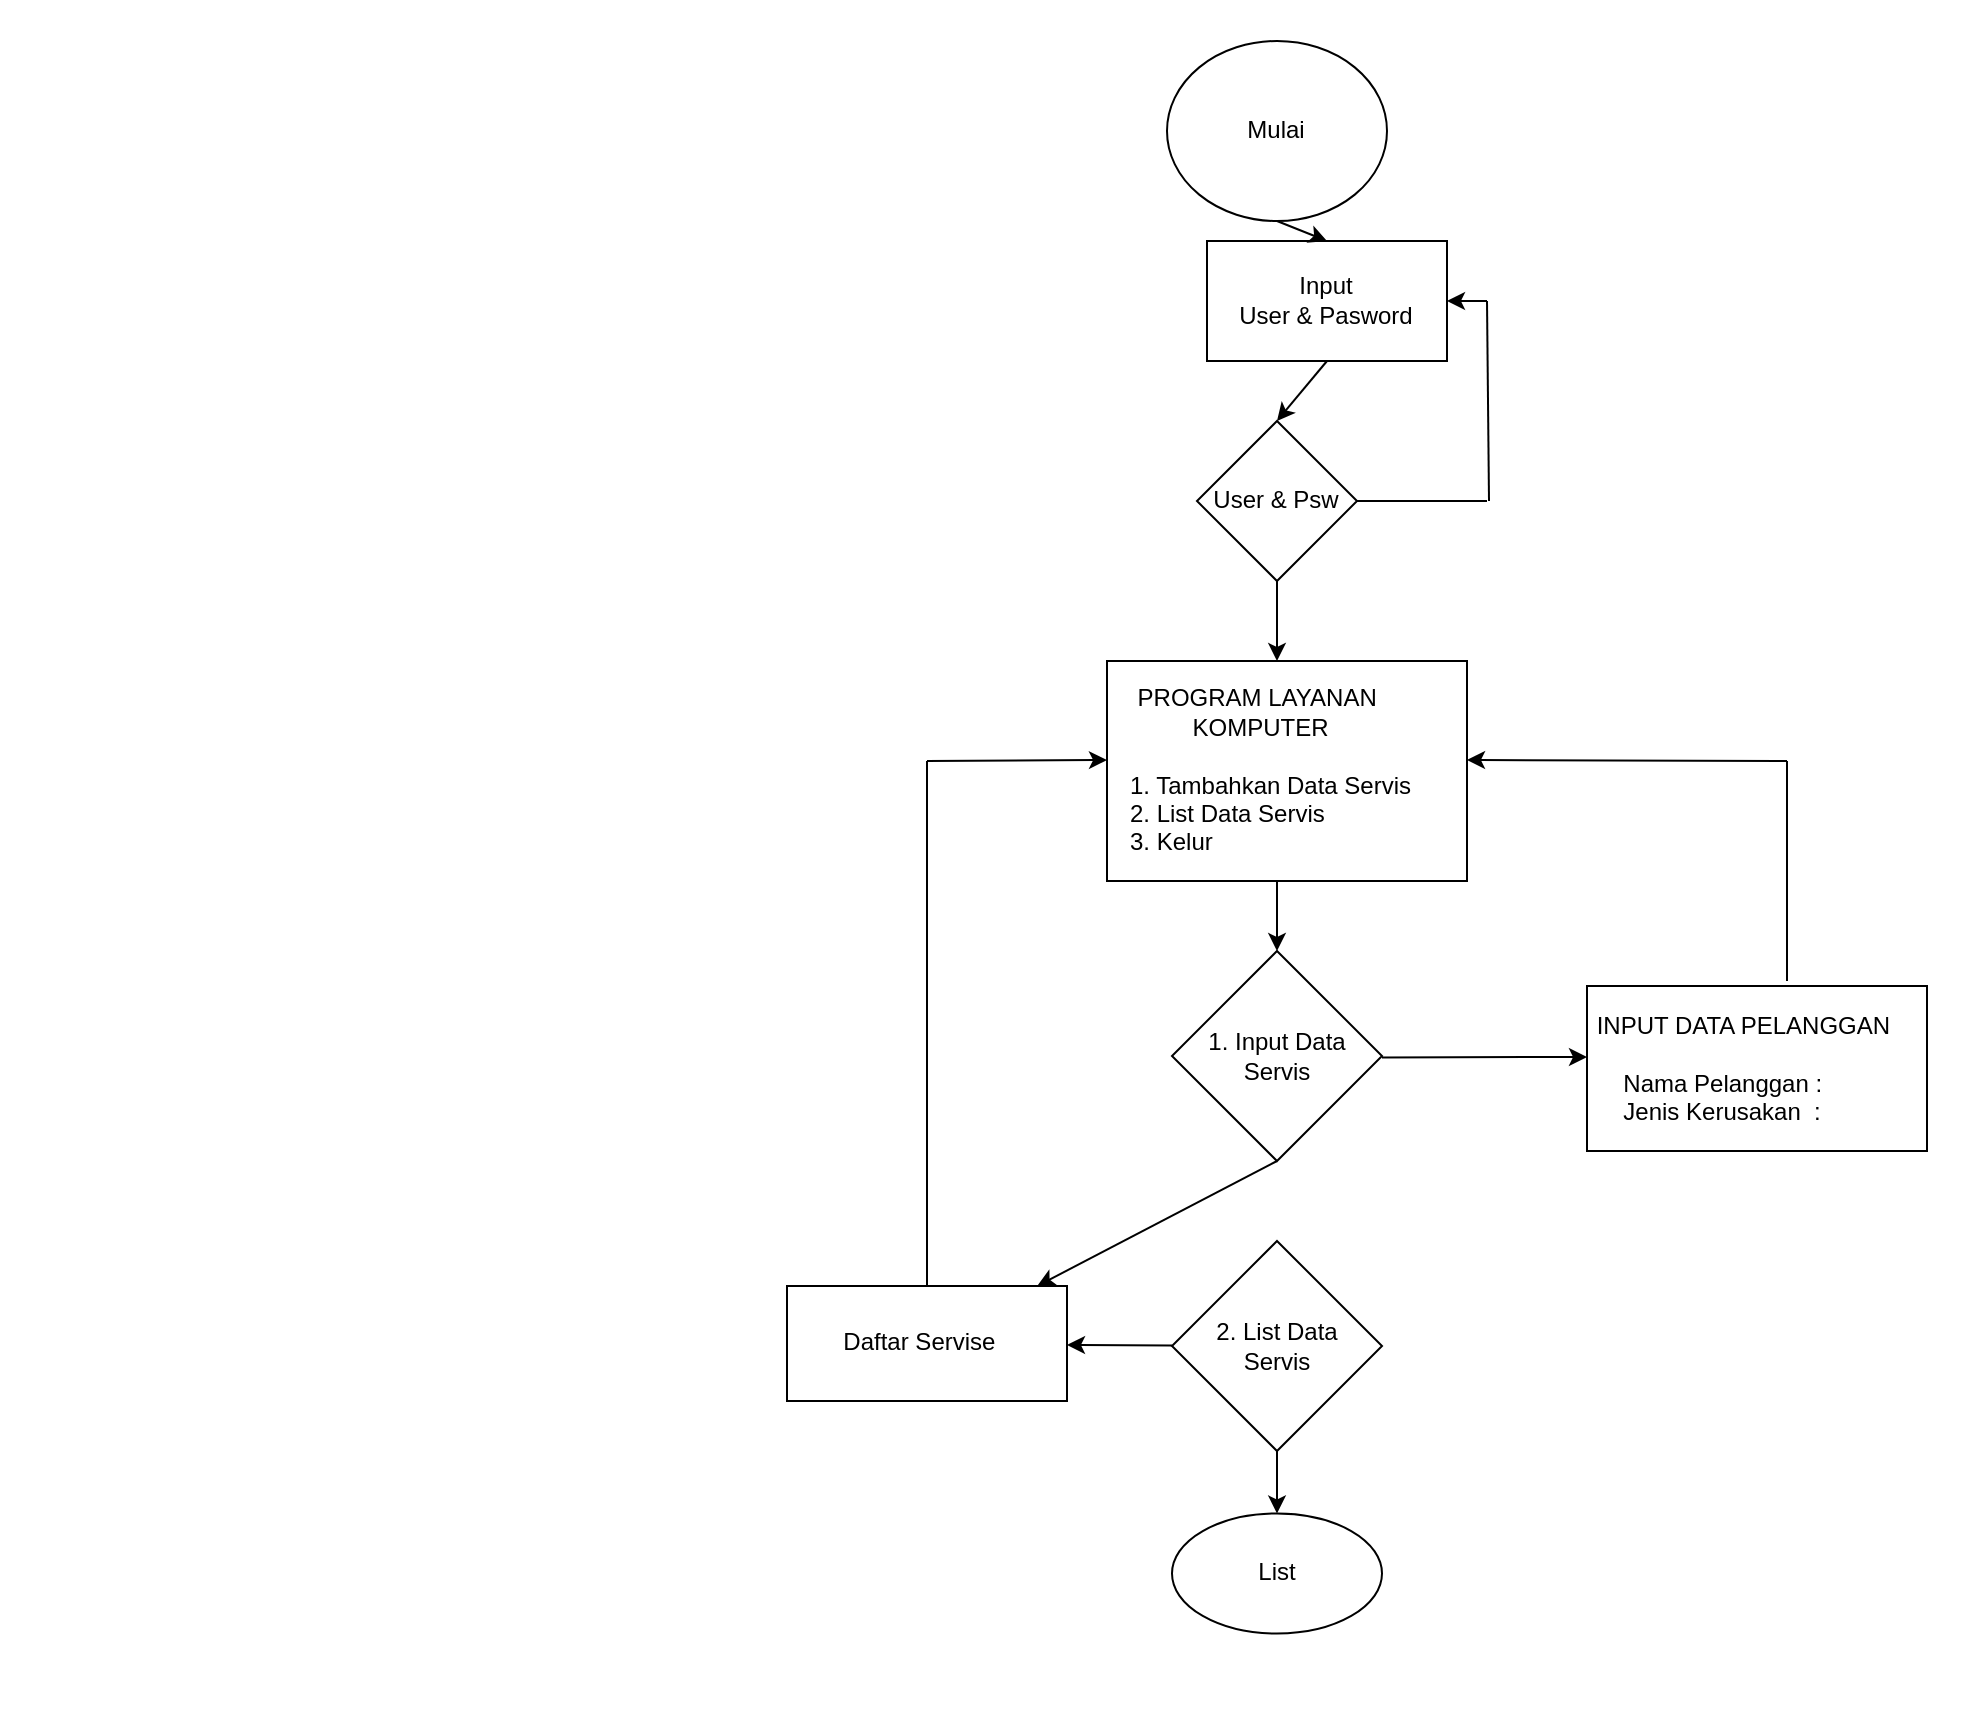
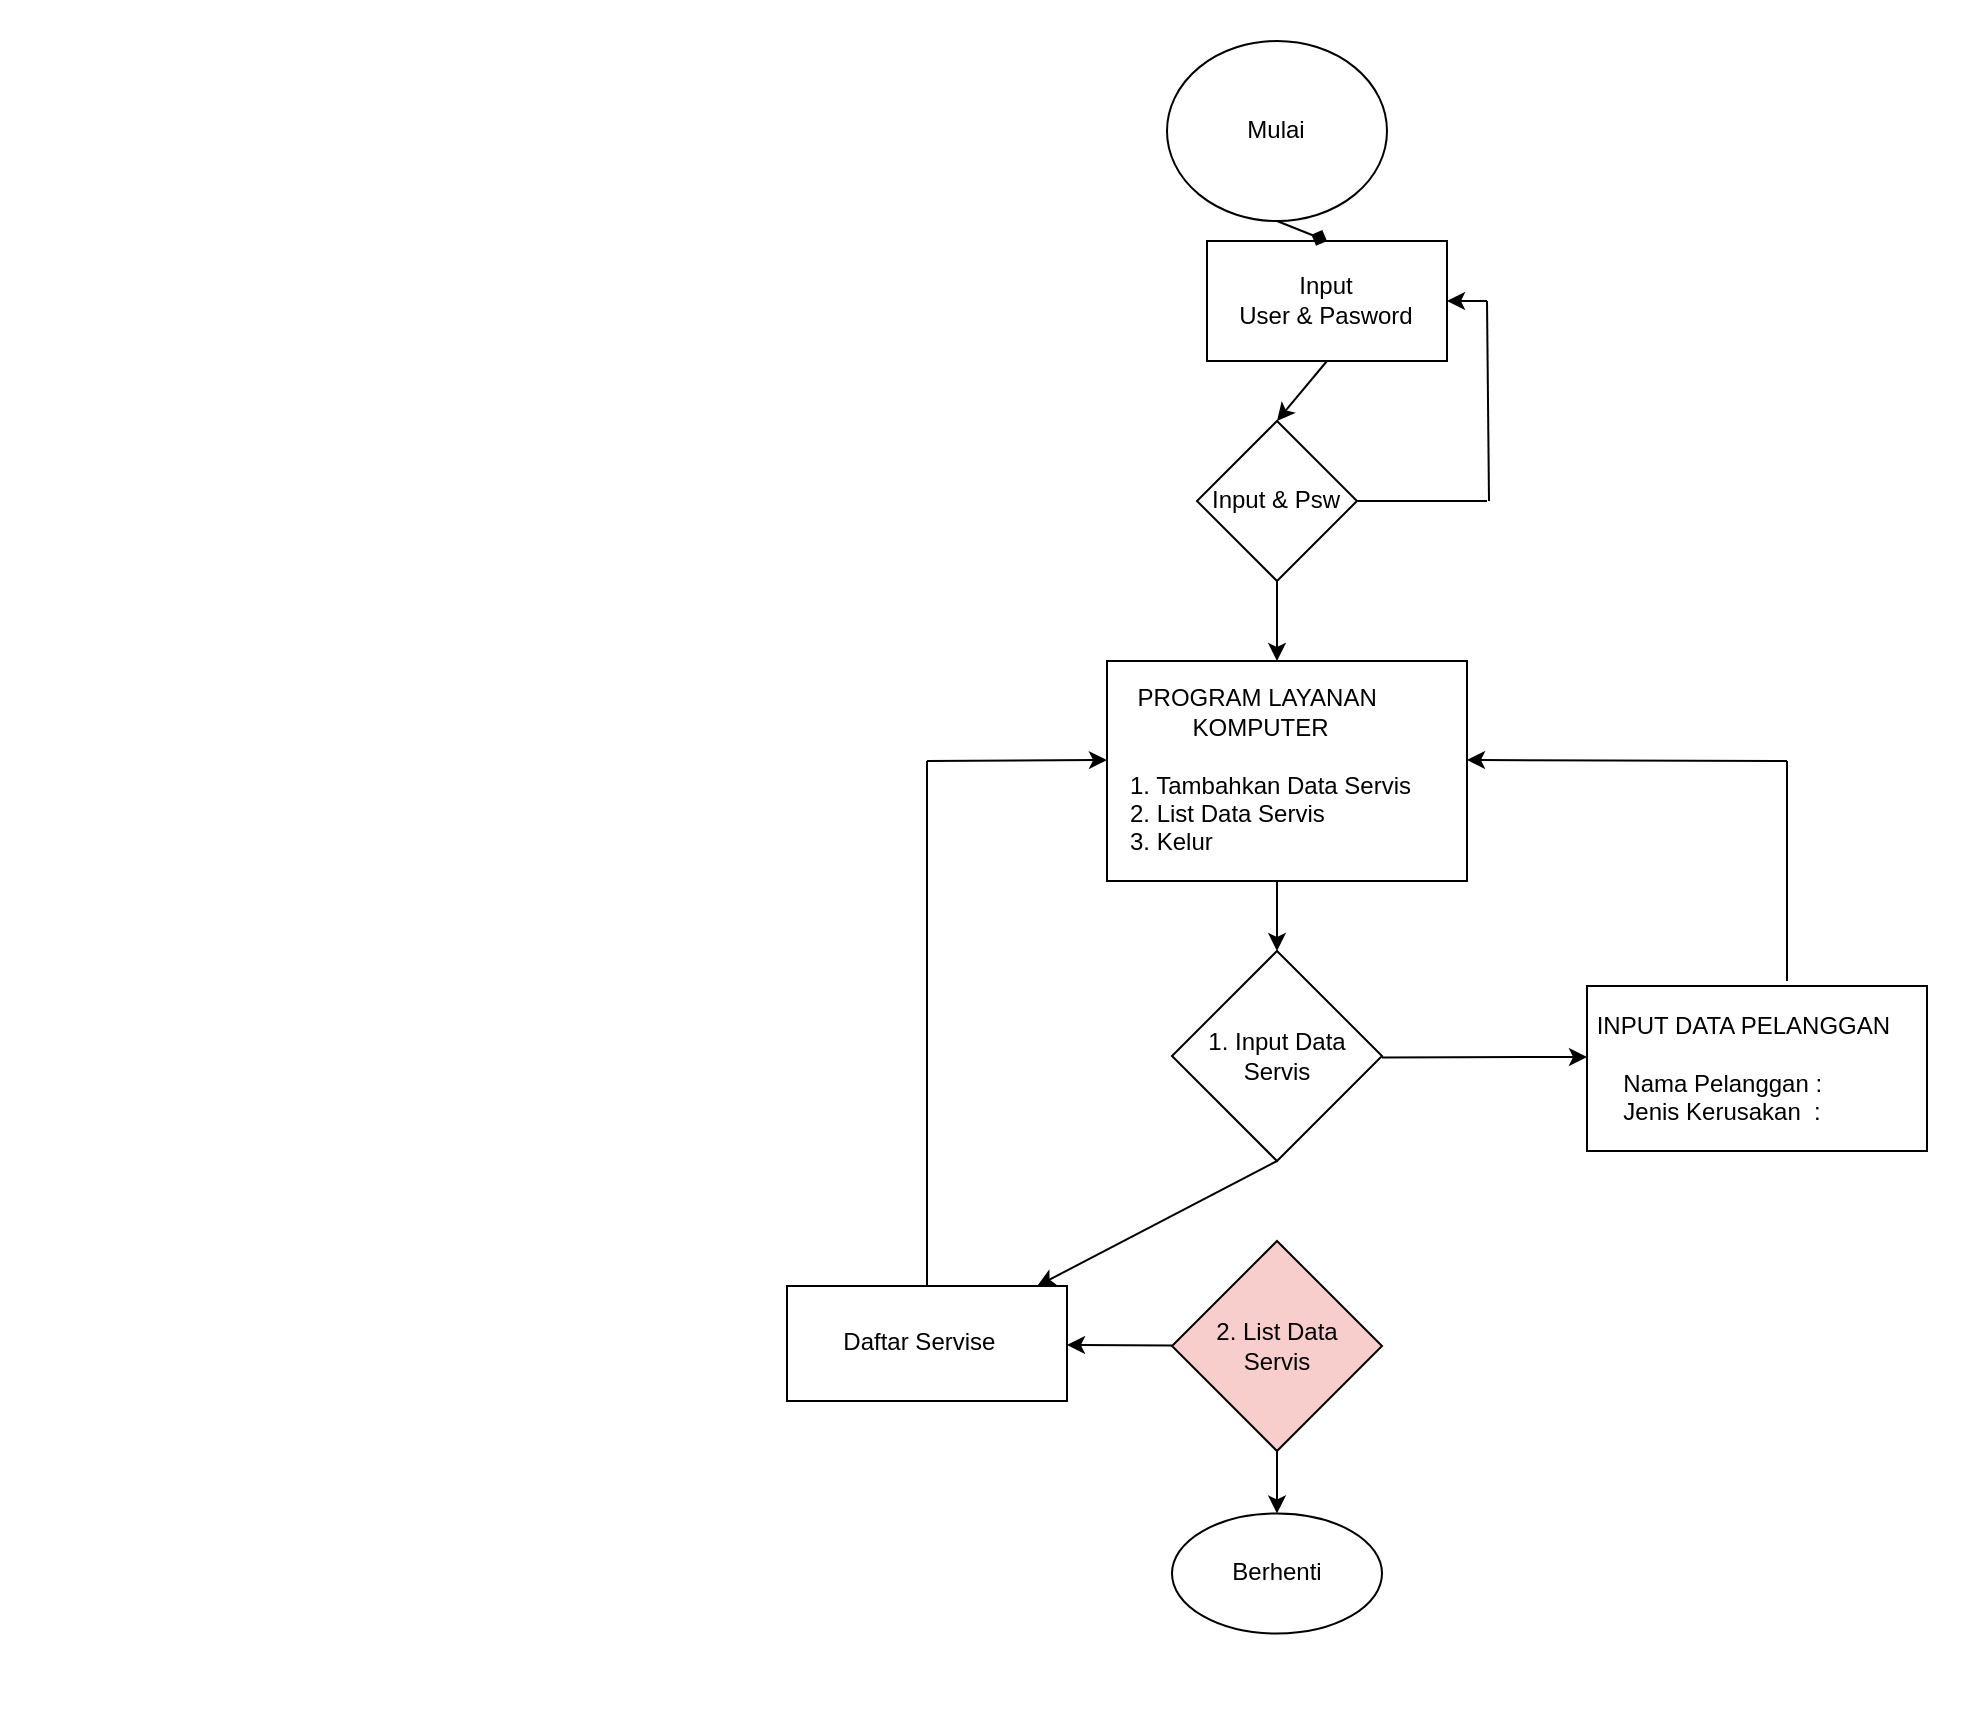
(1311, 235) -> (1311, 235)
(1277, 501) -> (1277, 501)
(1277, 1346) -> (1277, 1346)
(1278, 1573) -> (1278, 1573)
